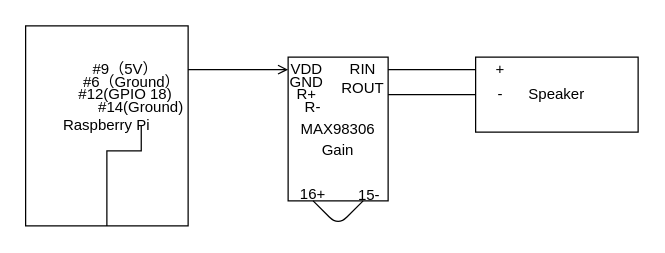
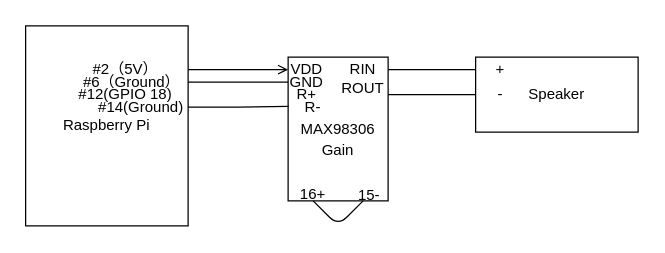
(126, 69) -> (126, 69)
none -> (238, 82)
(107, 159) -> (237, 107)
